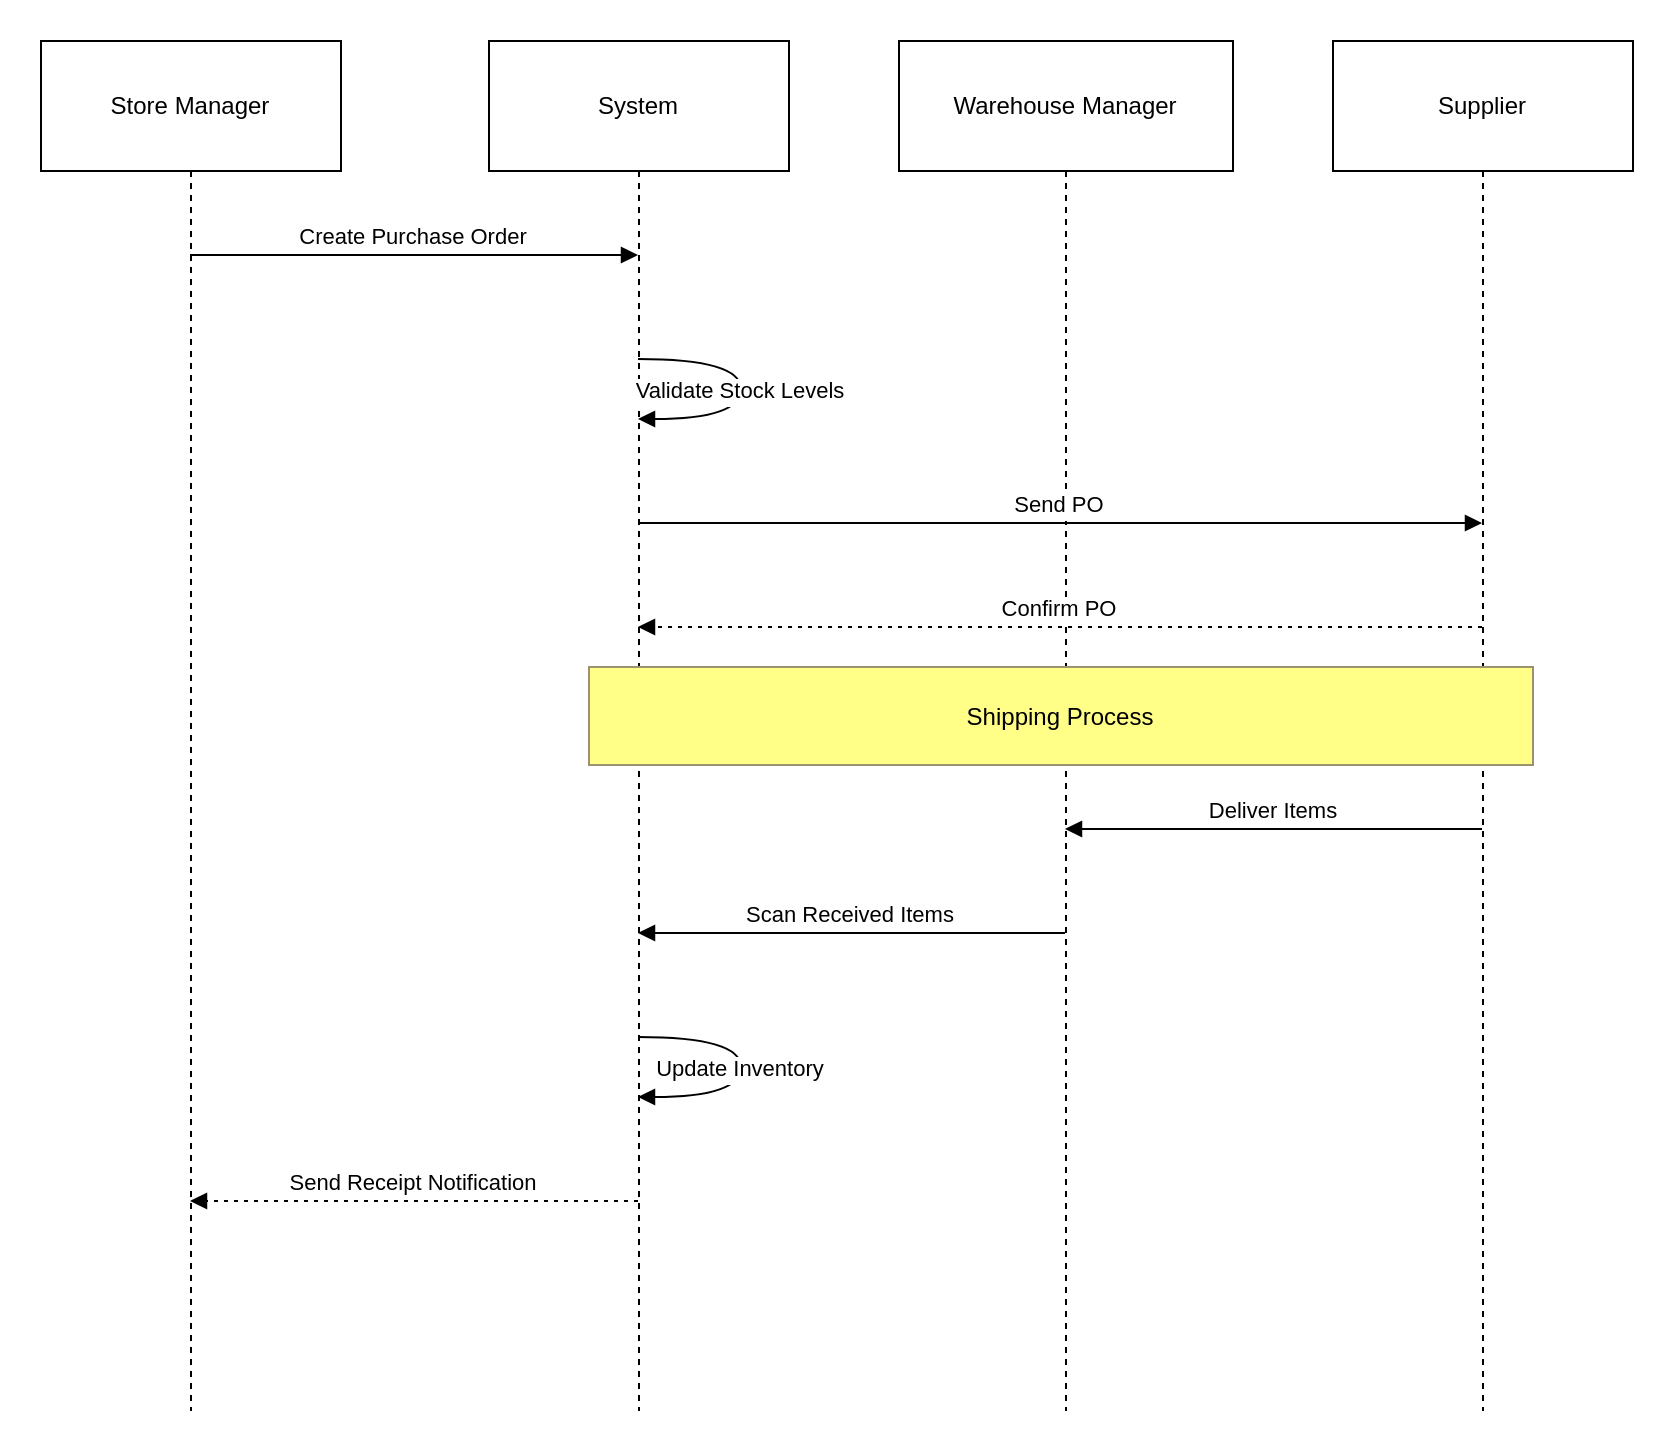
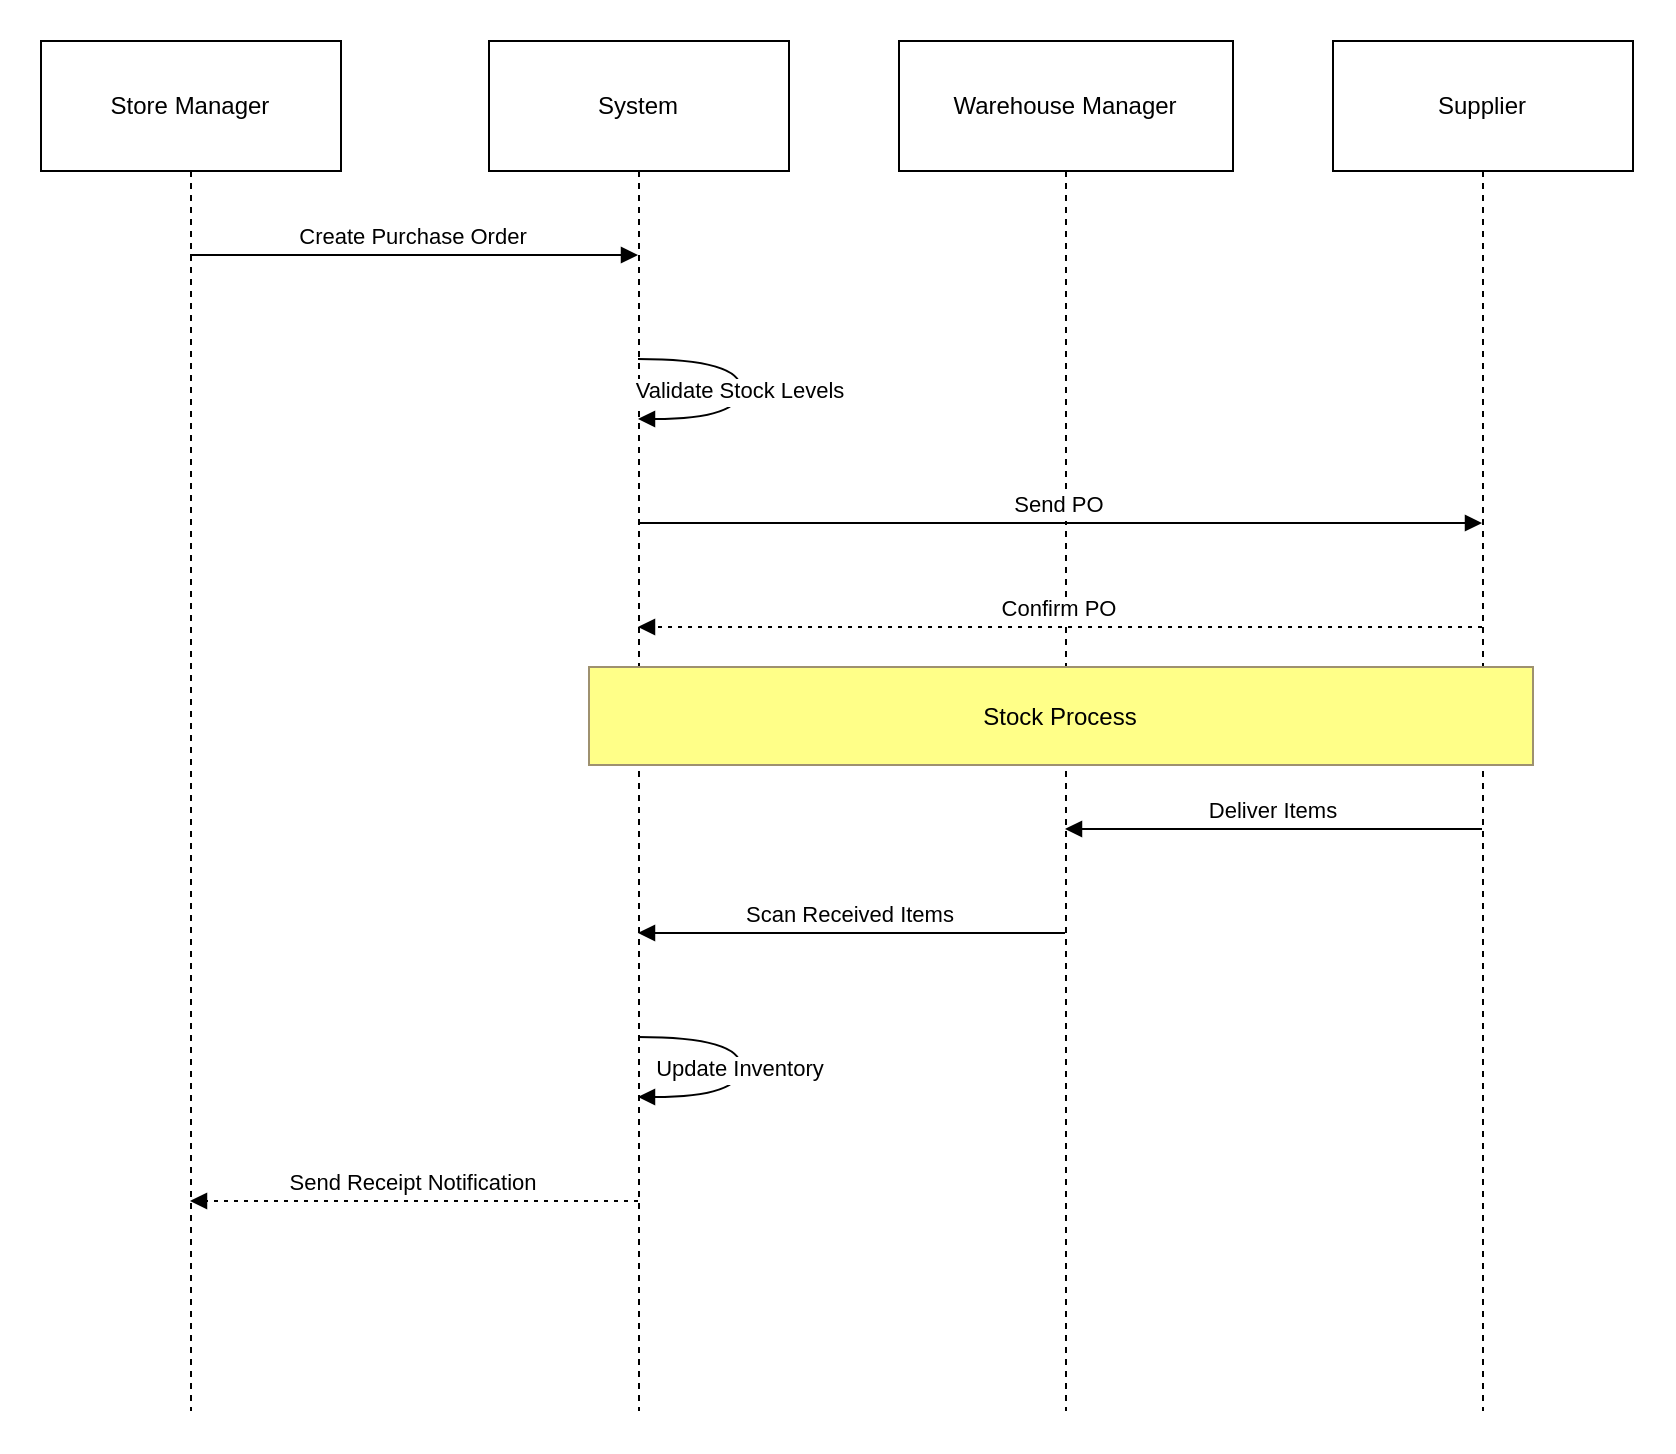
(1060, 717) -> (1060, 717)
